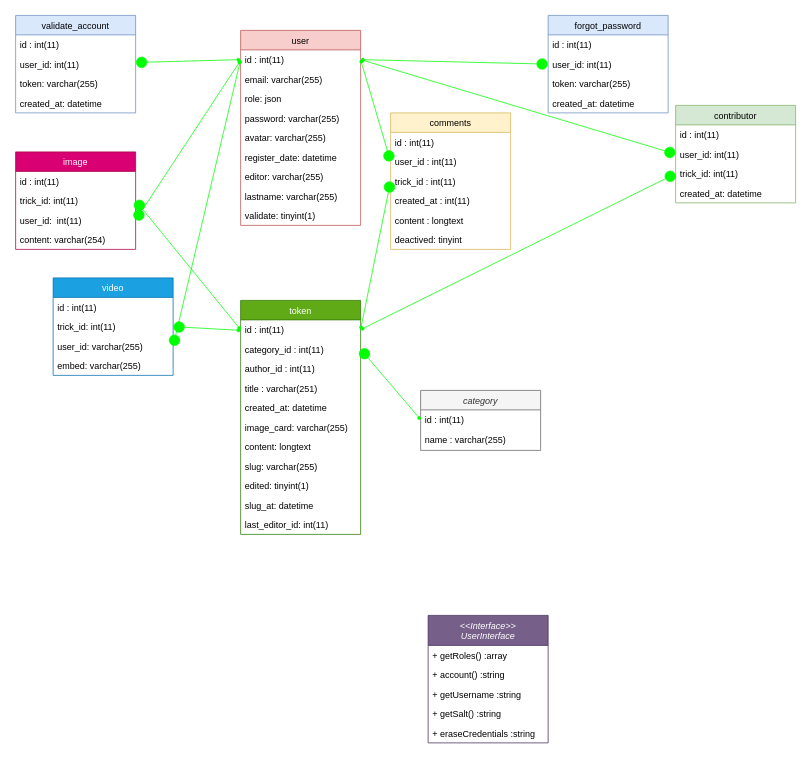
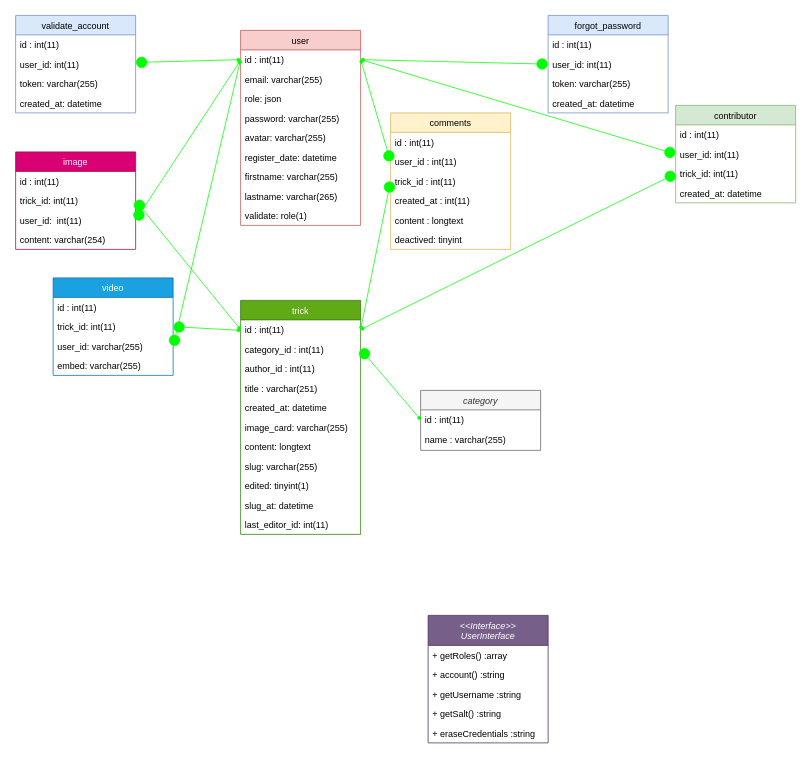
(291, 177) -> (299, 177)
(296, 197) -> (296, 197)
(288, 216) -> (281, 216)
(300, 311) -> (300, 311)
